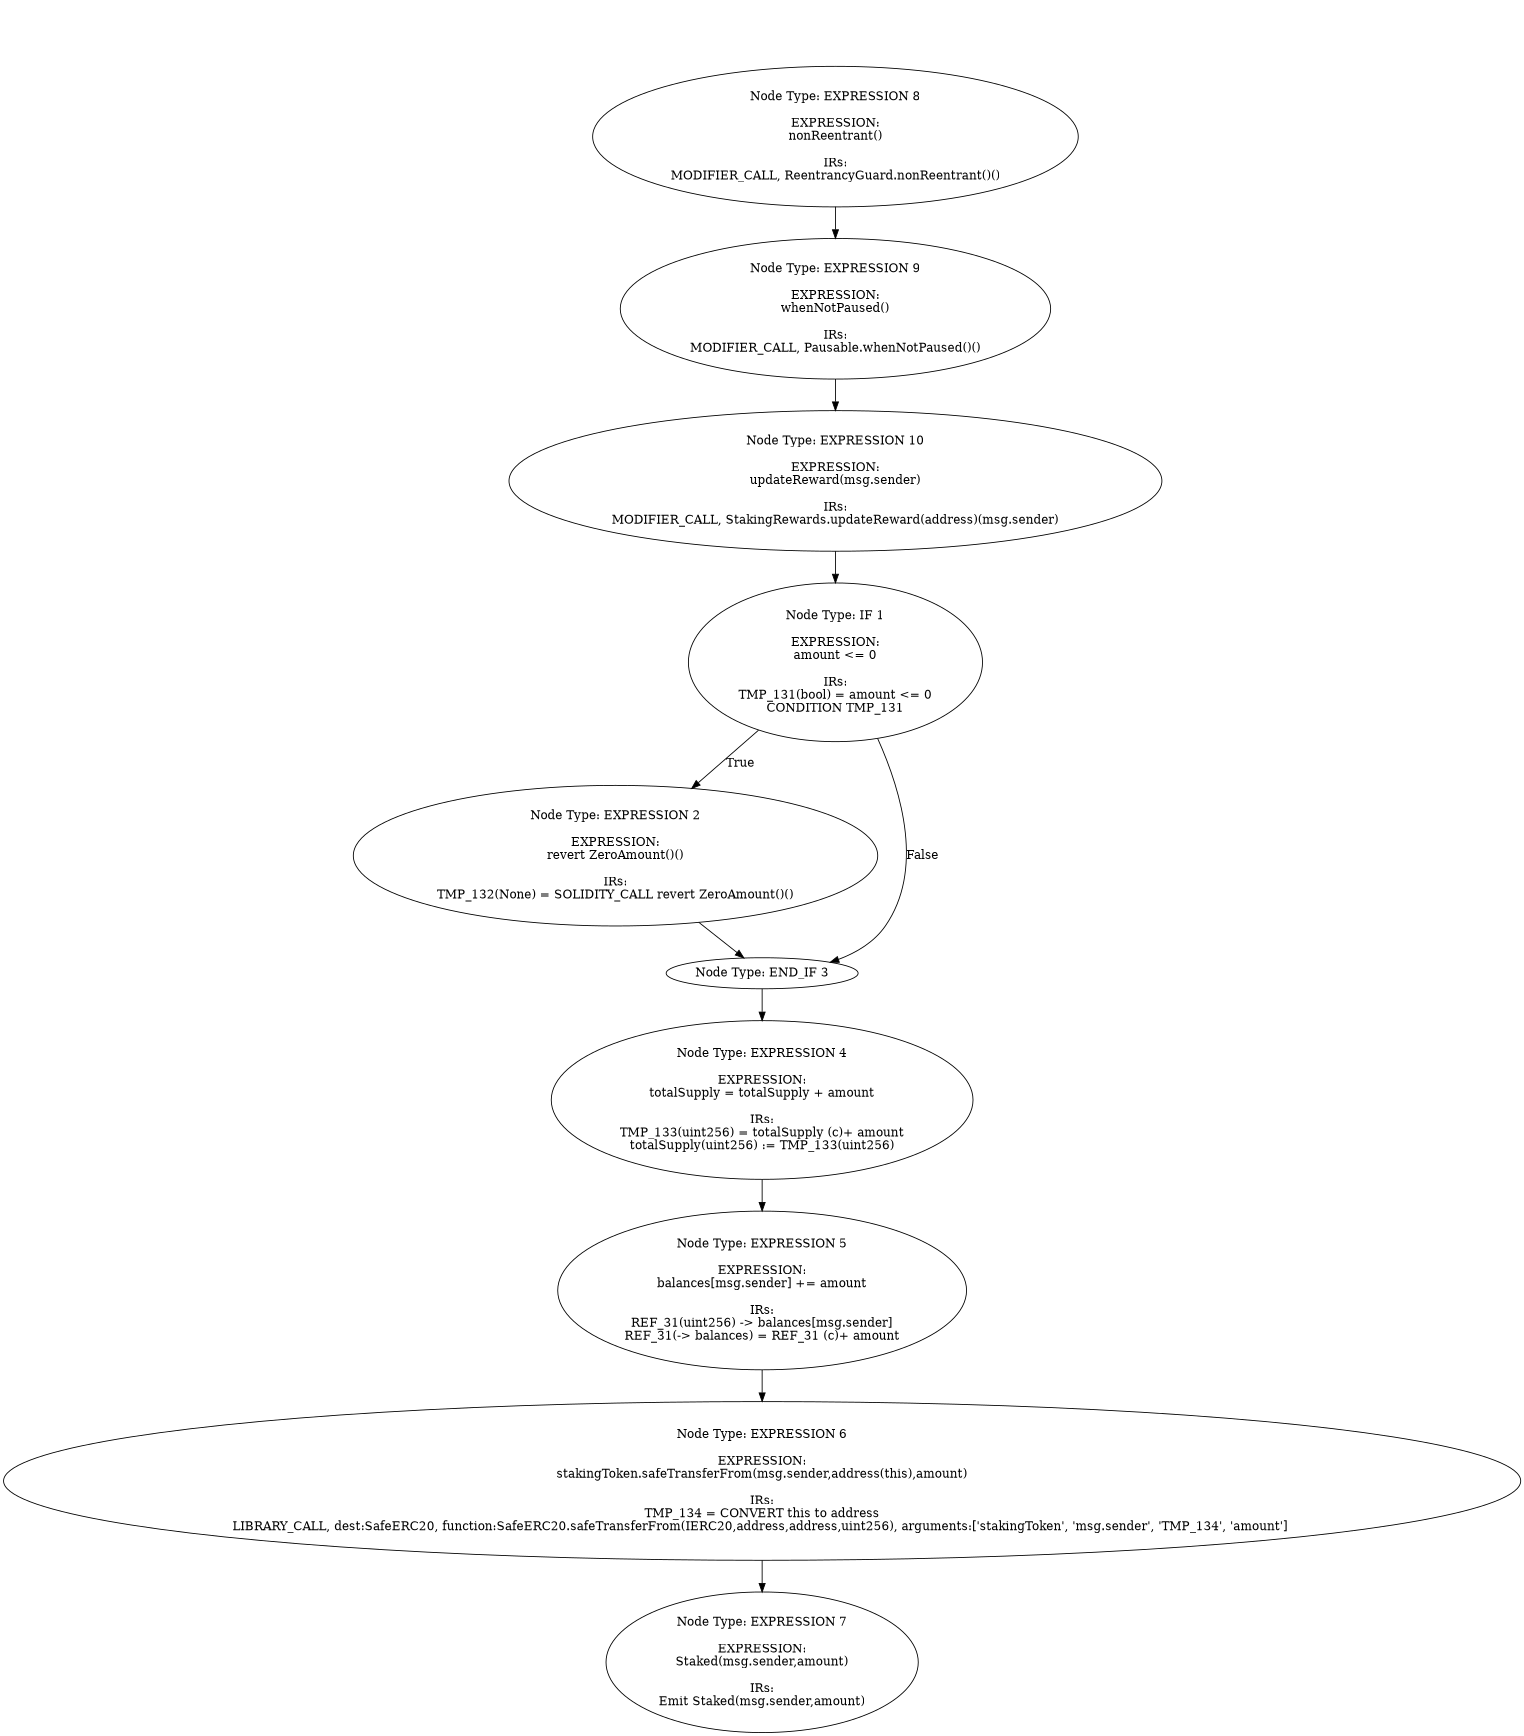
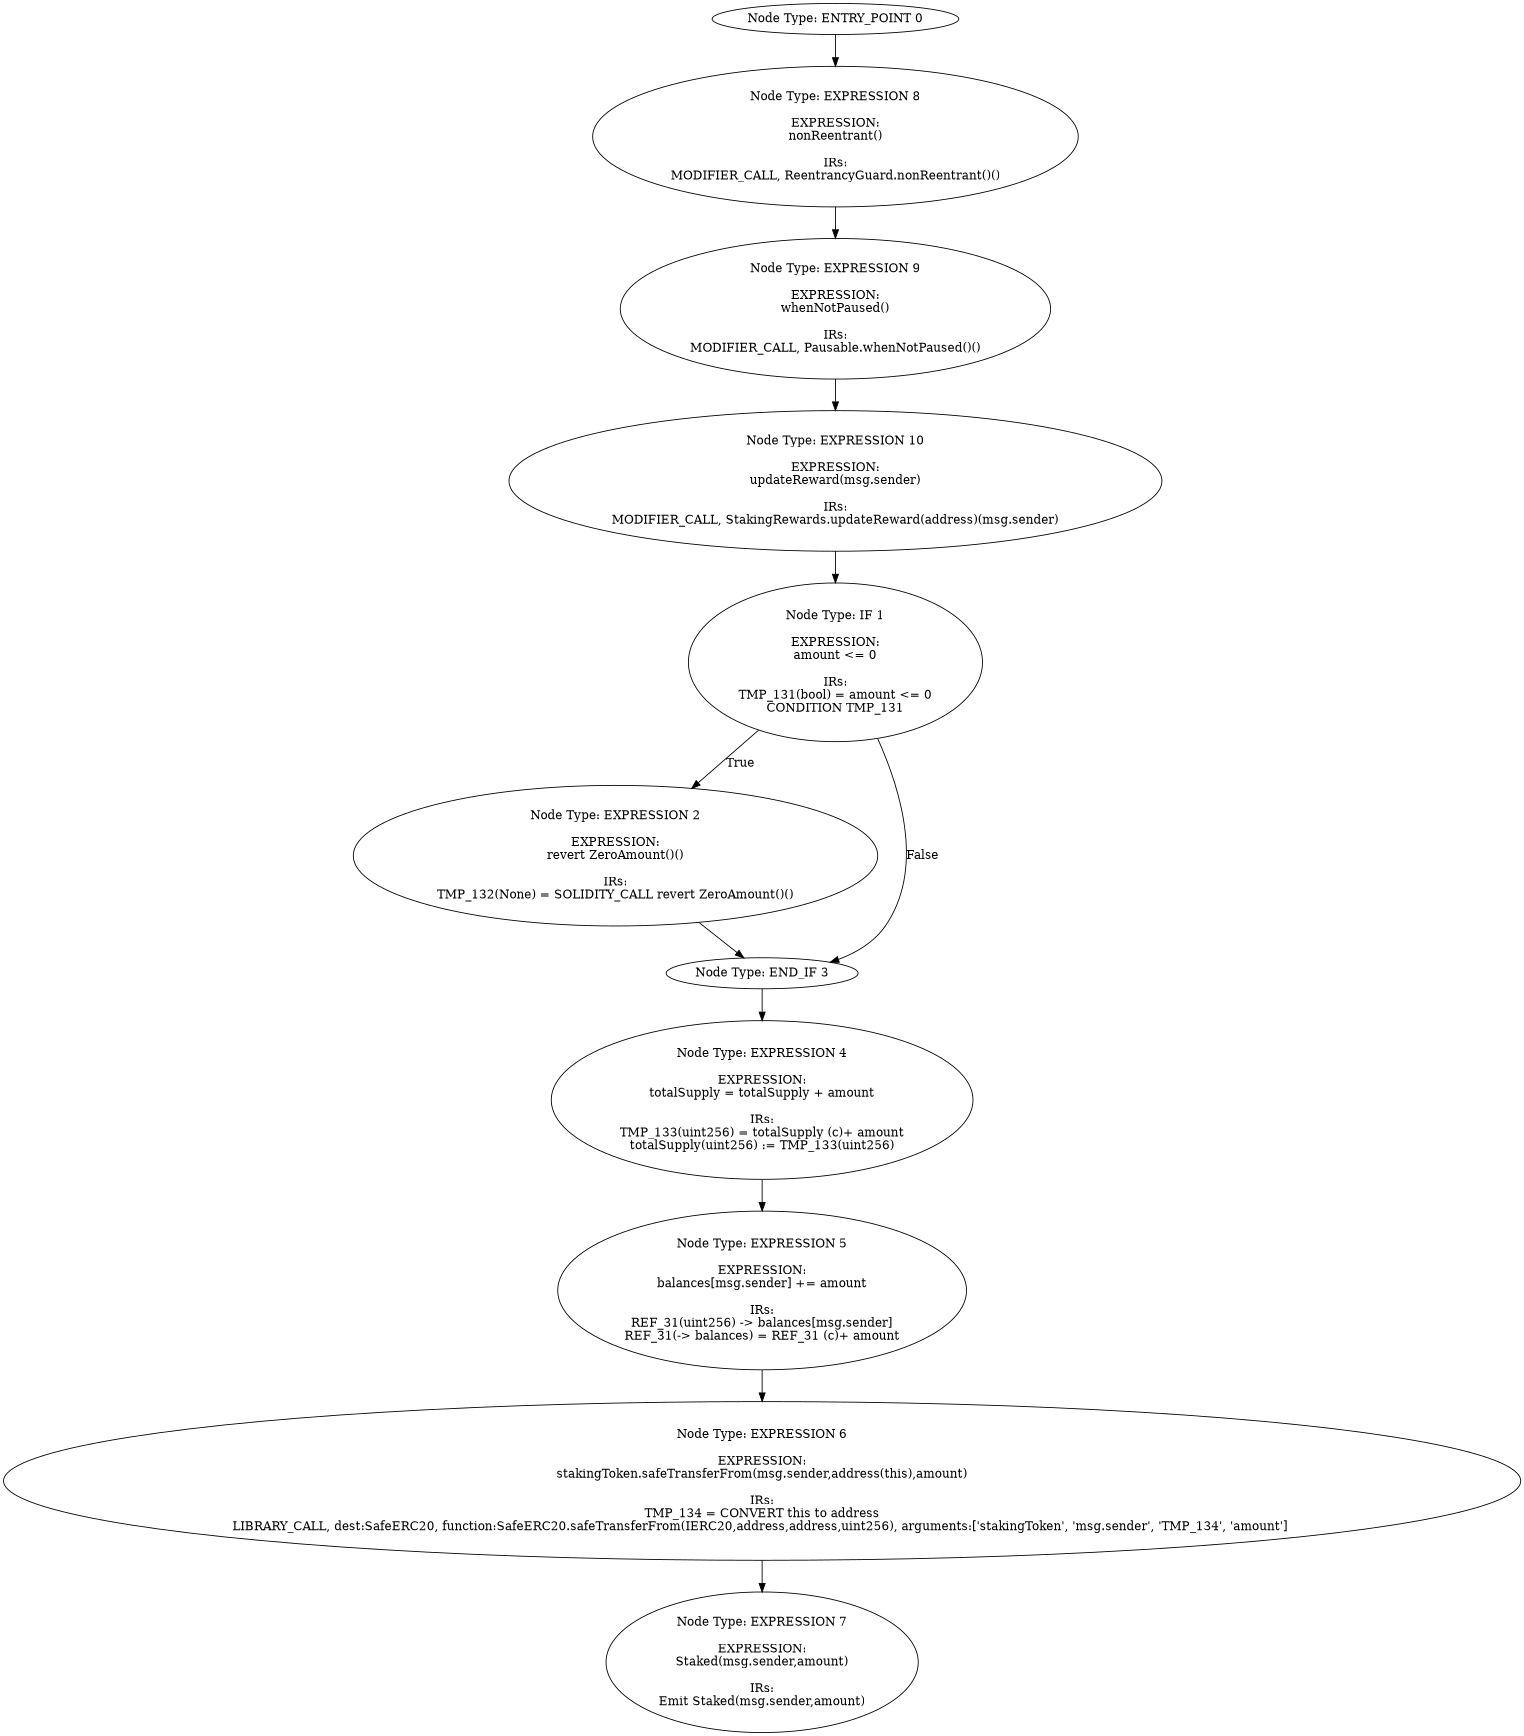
none -> (835, 19)
